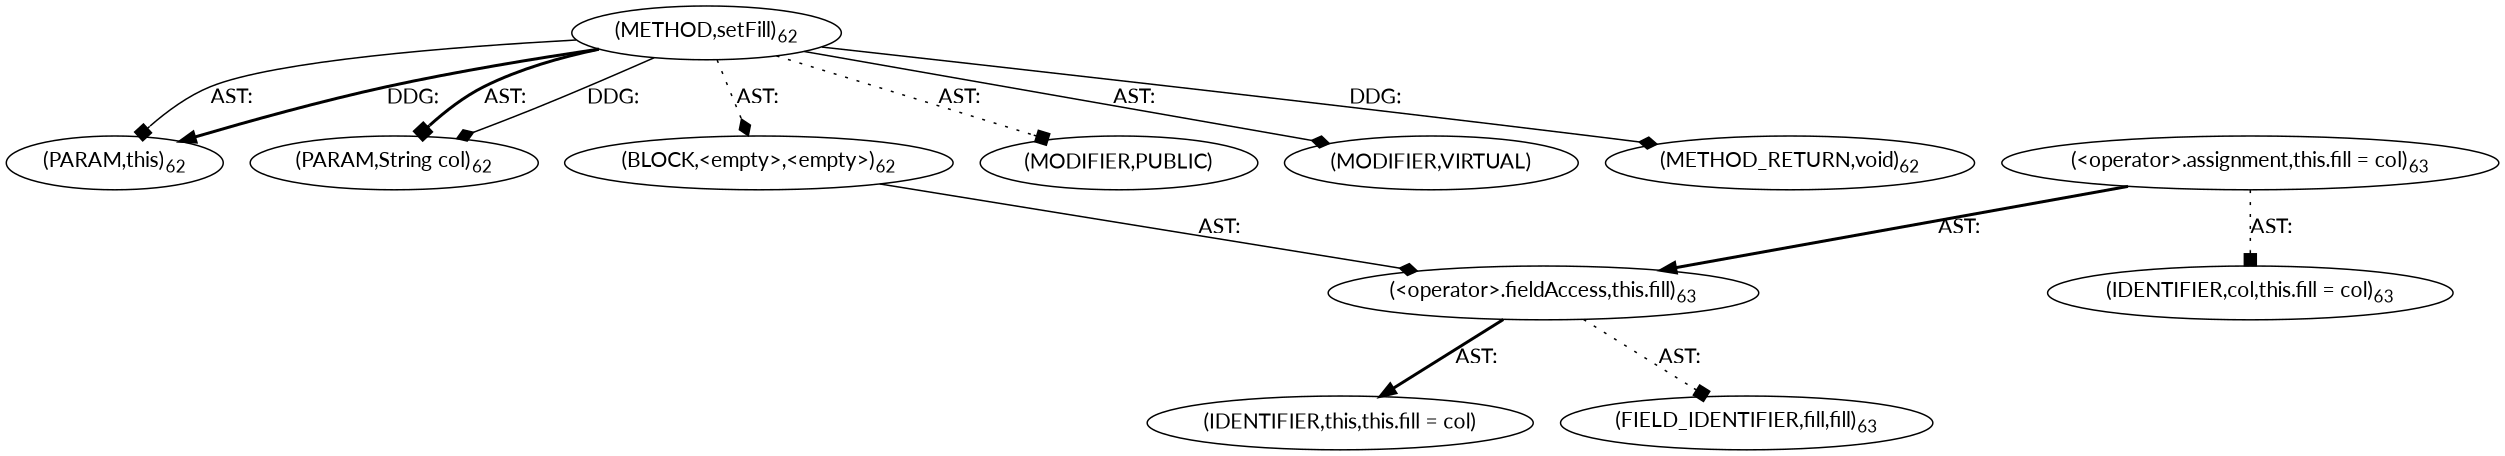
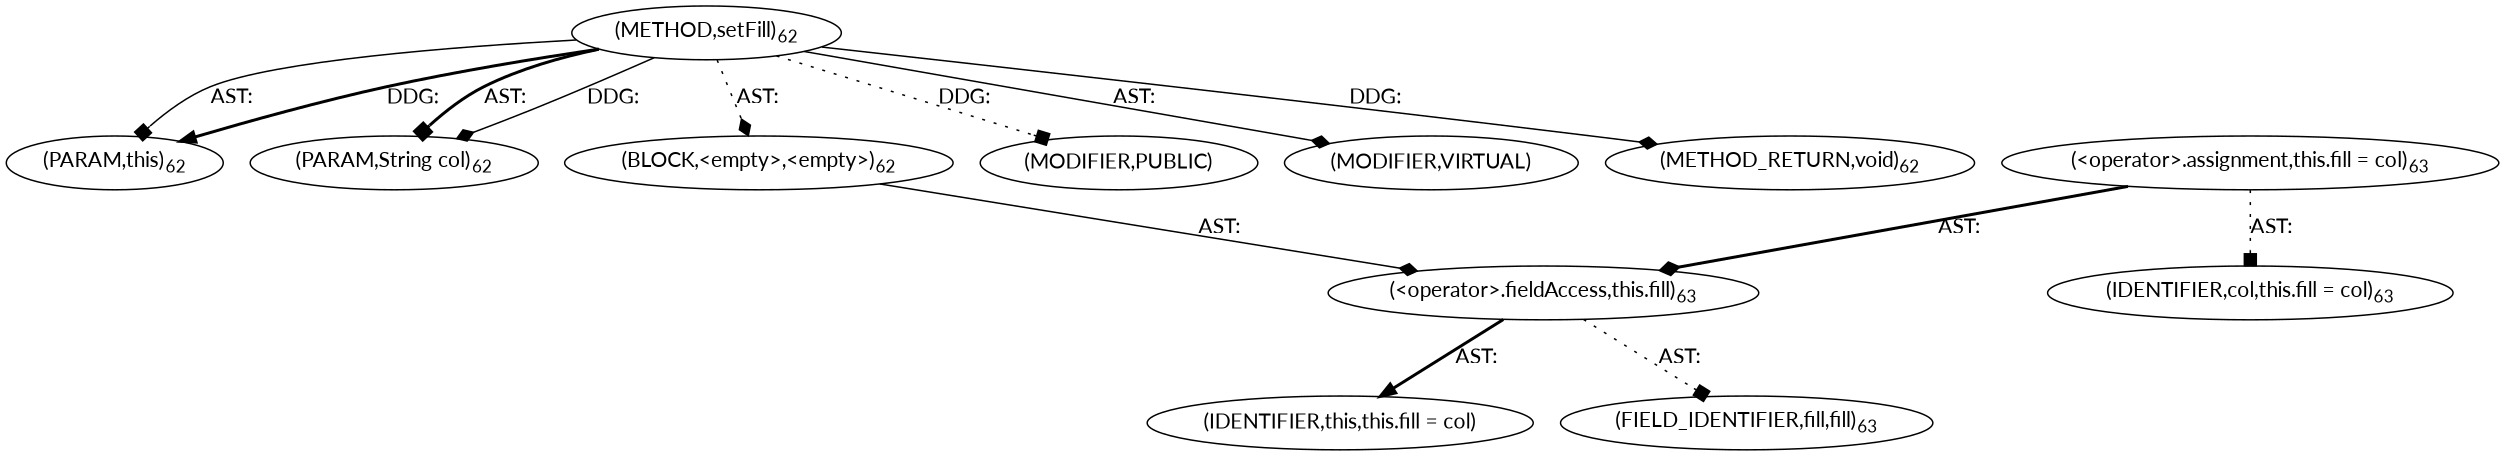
(963, 98) -> (968, 98)
(1902, 227) -> (1903, 227)
